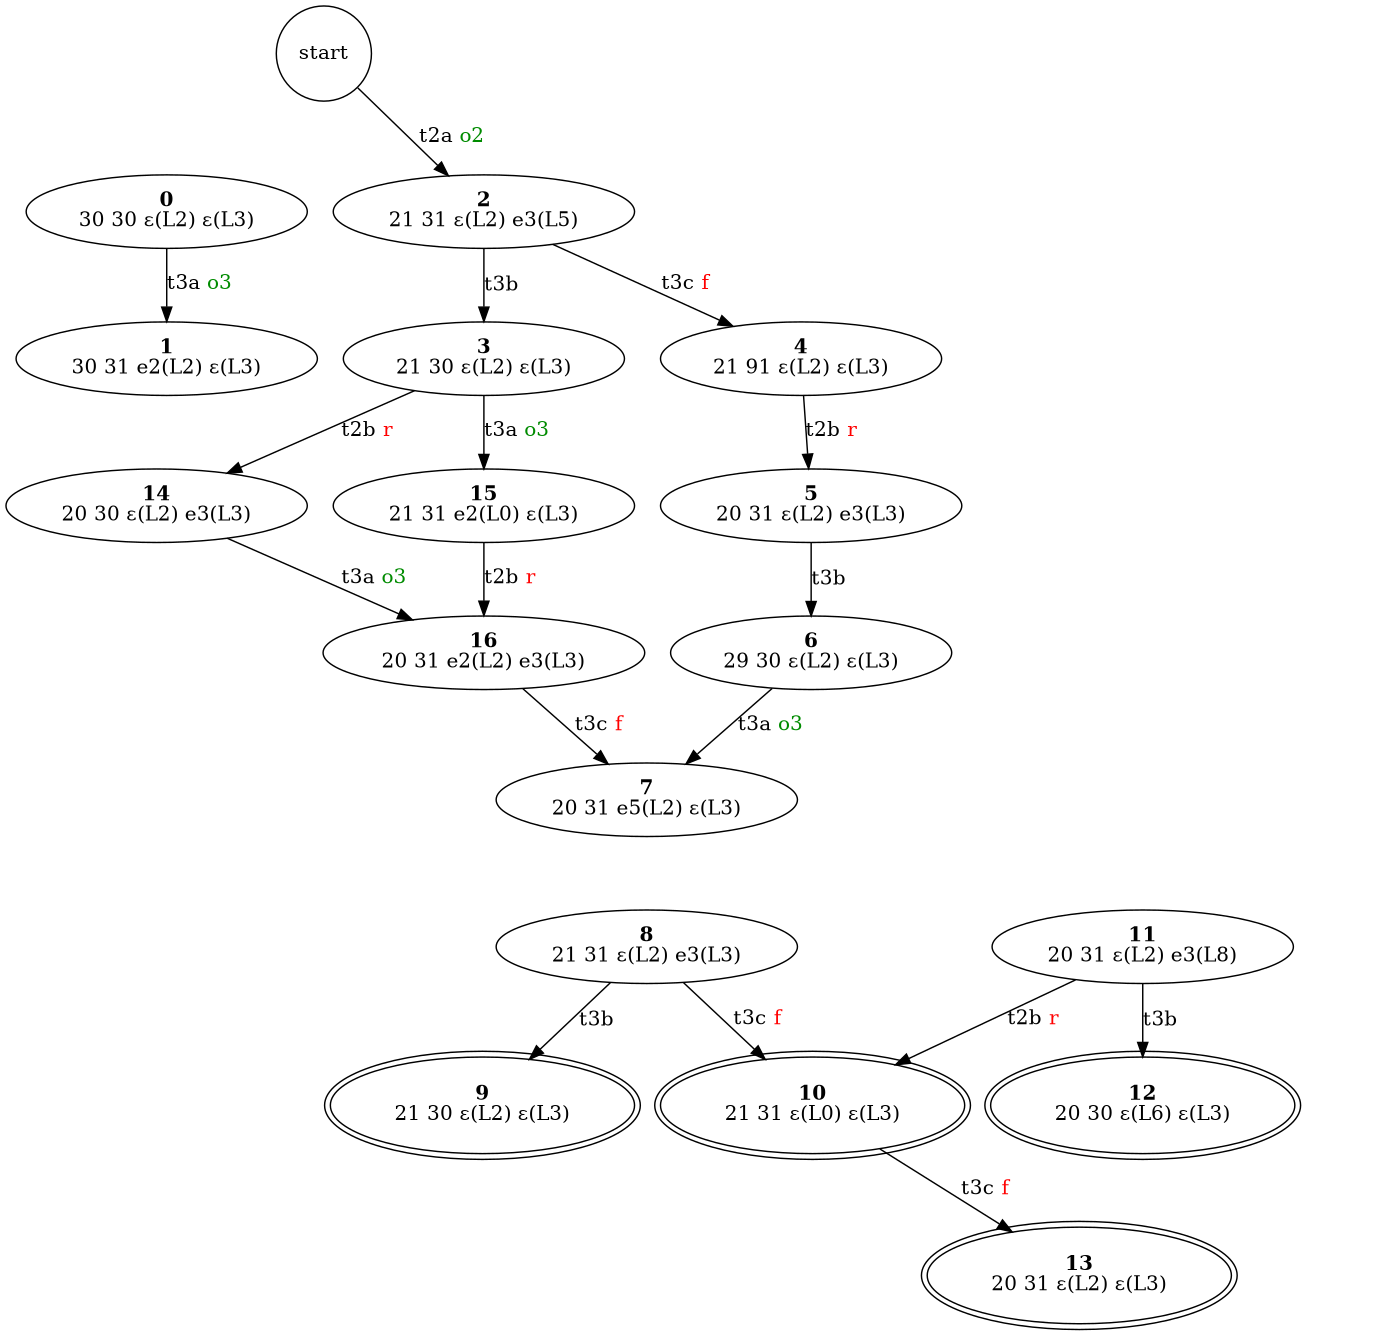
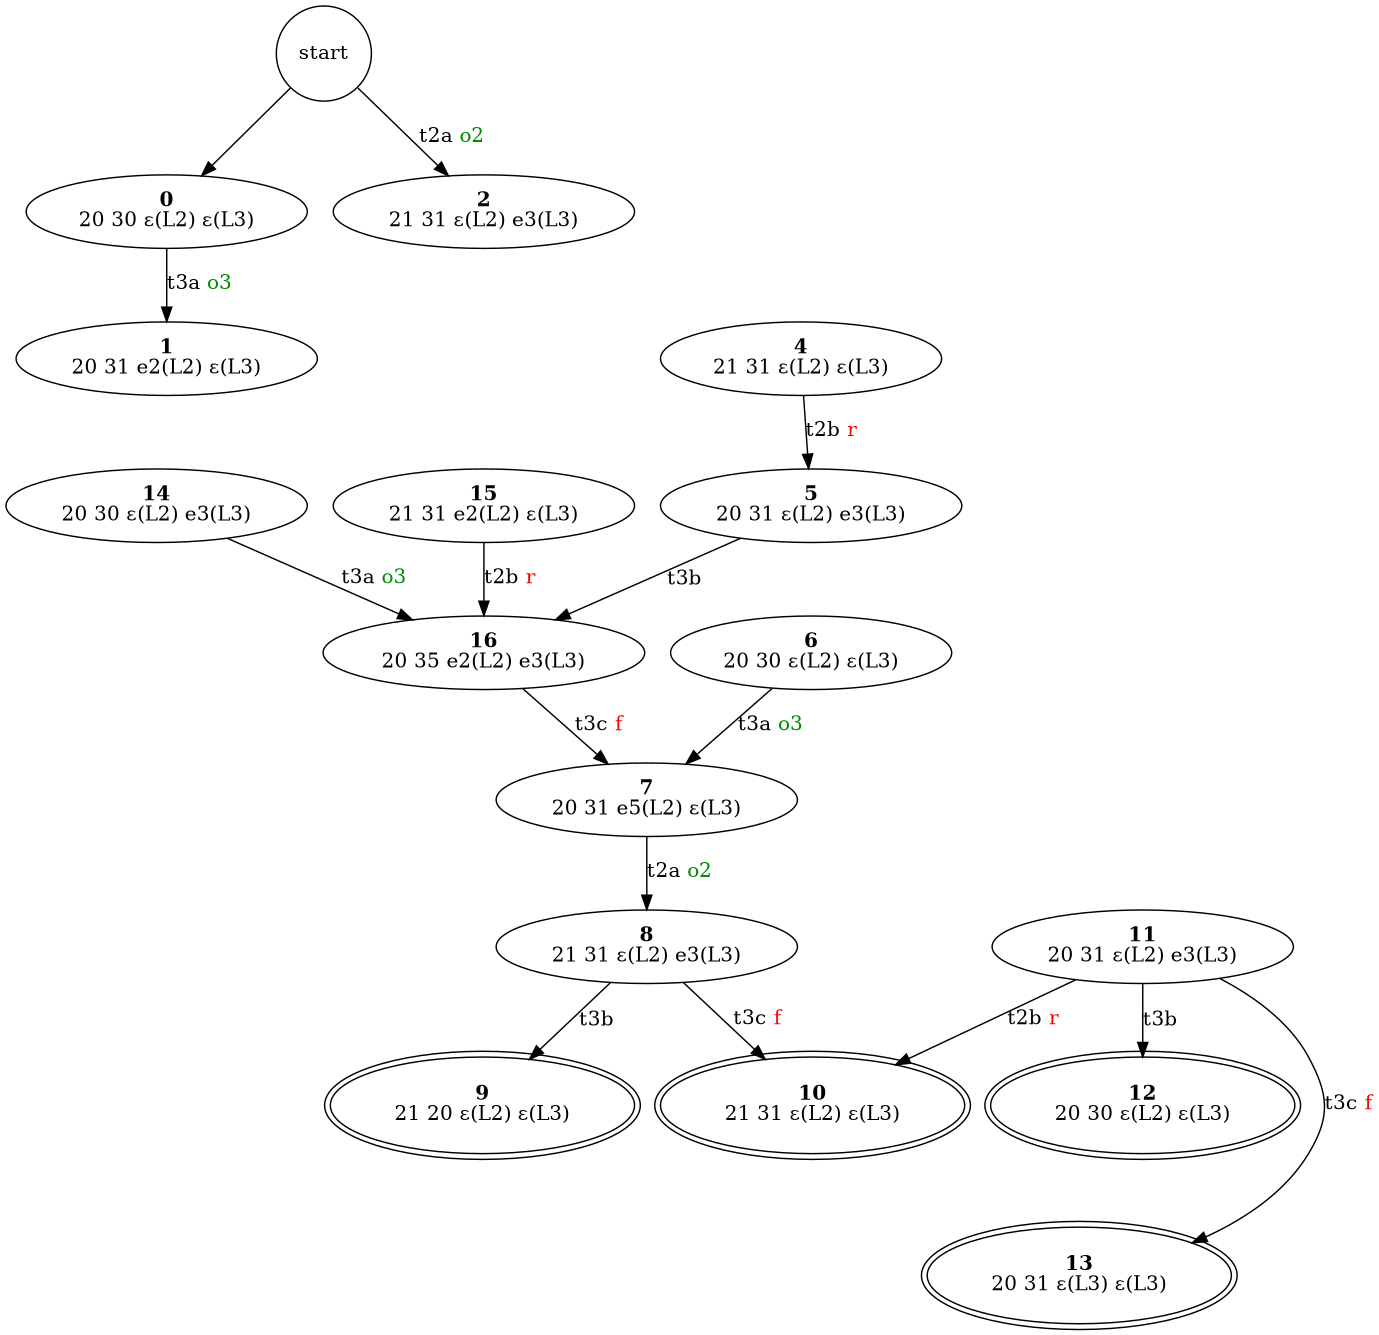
none -> (251, 127)
(167, 220) -> (167, 220)
(484, 220) -> (484, 220)
(636, 282) -> none
(484, 359) -> none
(167, 367) -> (167, 367)
(801, 367) -> (801, 367)
(484, 514) -> (484, 514)
(811, 572) -> (655, 576)
(484, 661) -> (484, 661)
(811, 661) -> (811, 661)
none -> (647, 866)
(1143, 955) -> (1143, 955)
(482, 1114) -> (482, 1114)
(813, 1114) -> (813, 1114)
(1143, 1114) -> (1143, 1114)
(940, 1186) -> (1324, 1112)
(1079, 1284) -> (1079, 1284)
